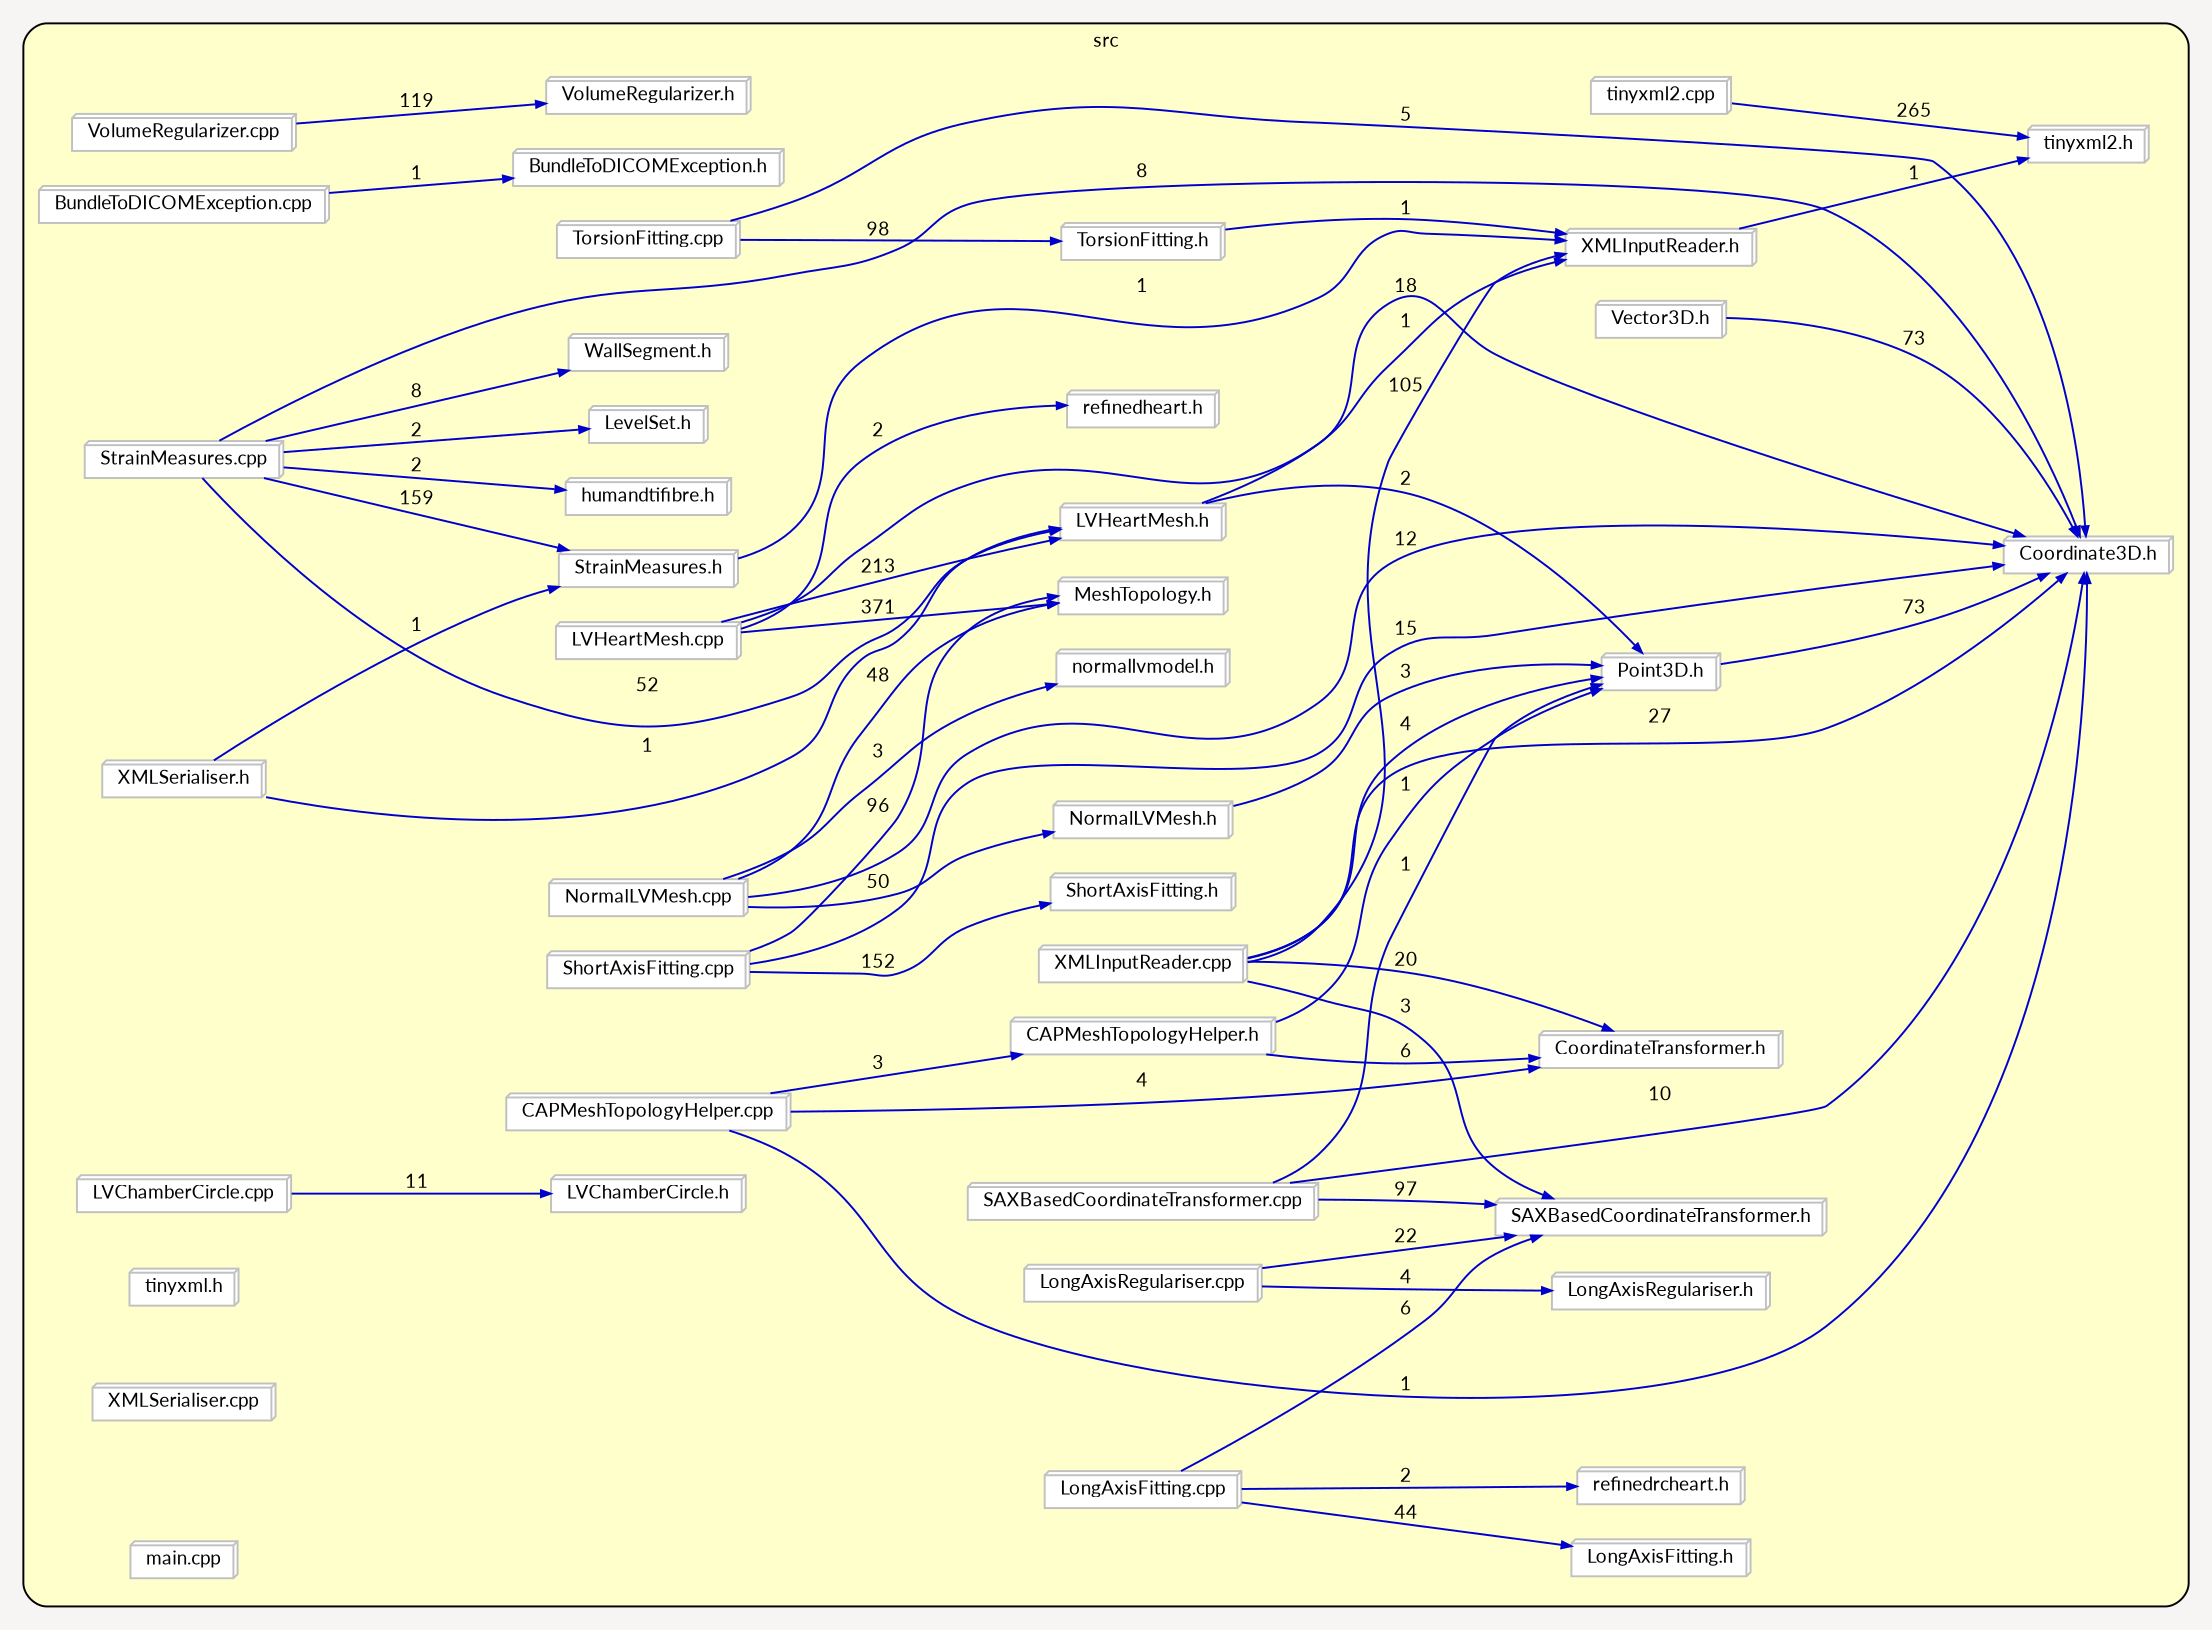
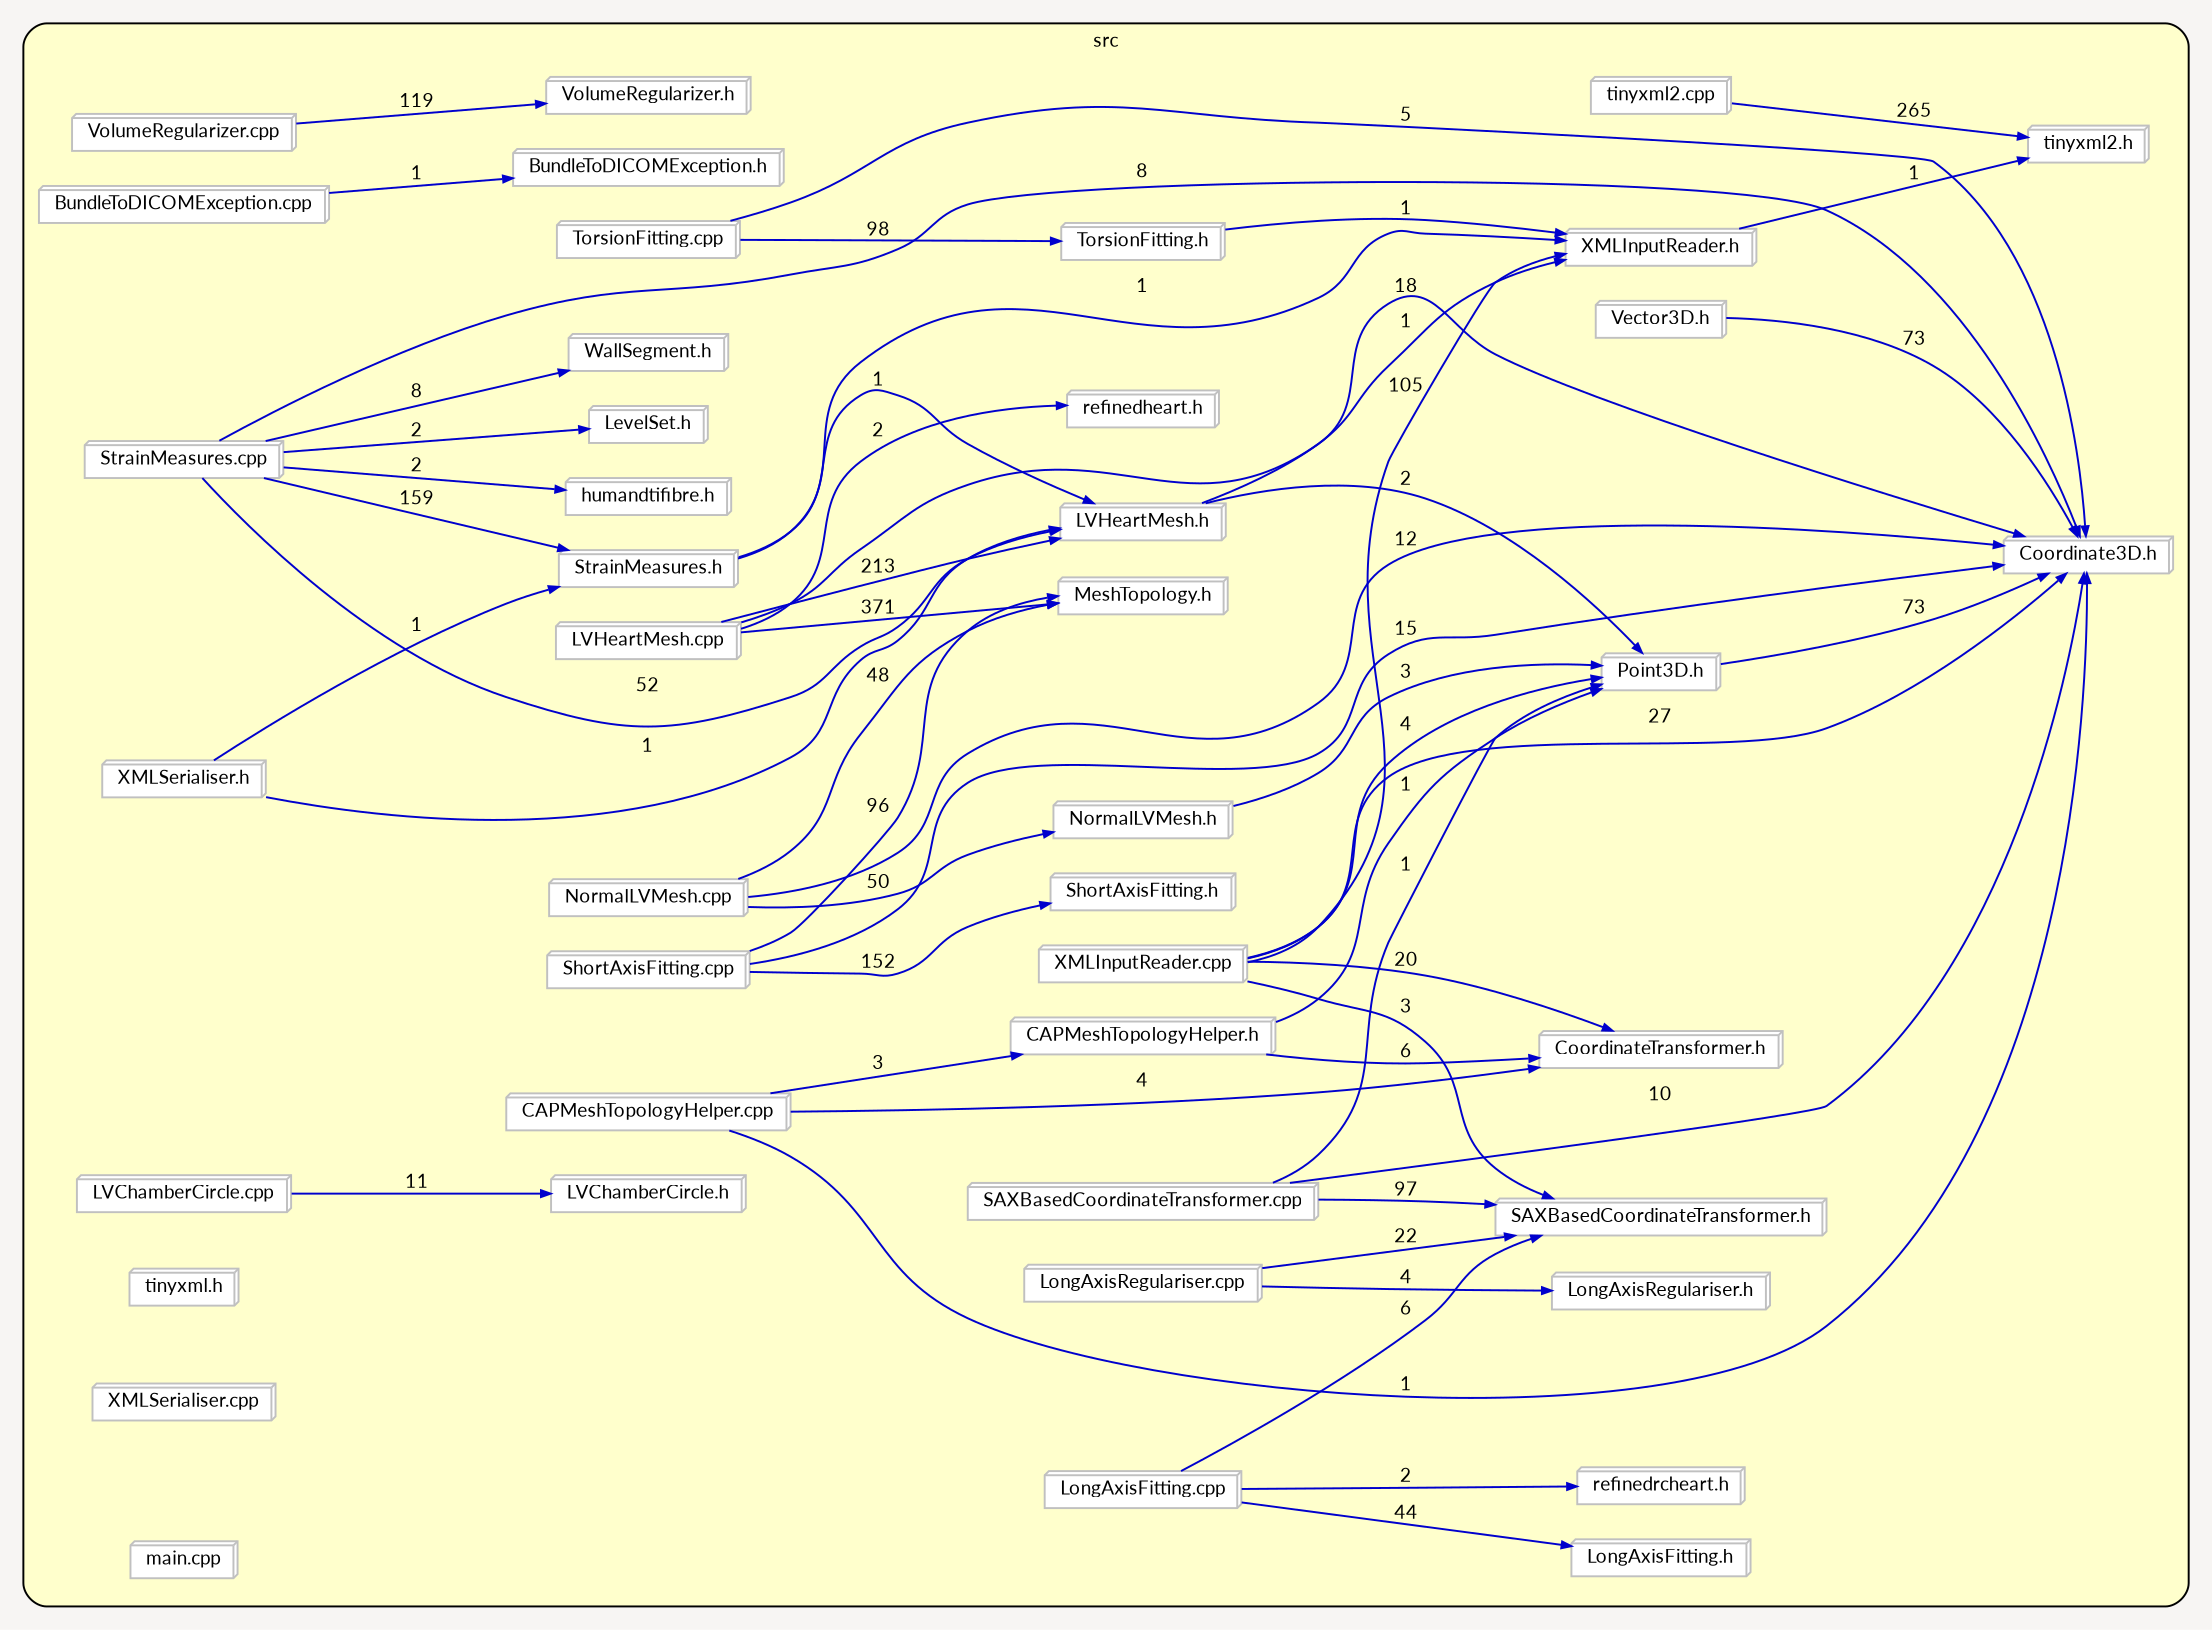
none -> (878, 390)
(1143, 668) -> none
